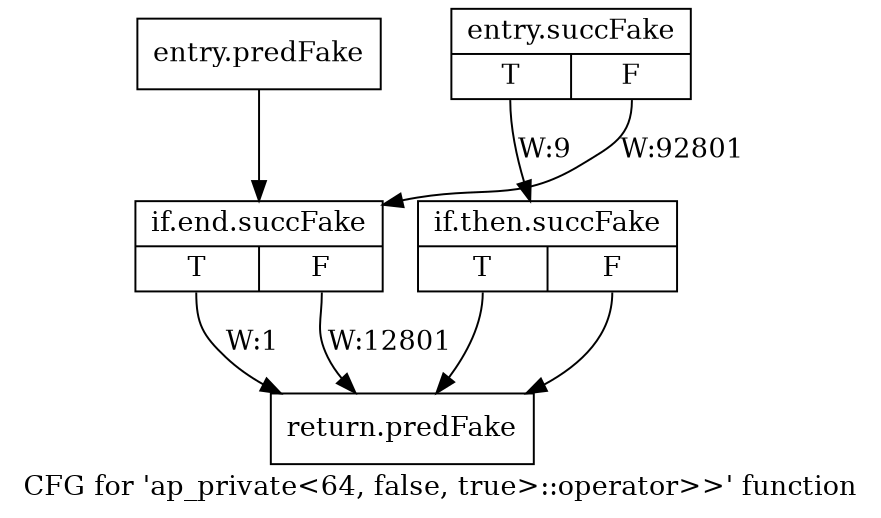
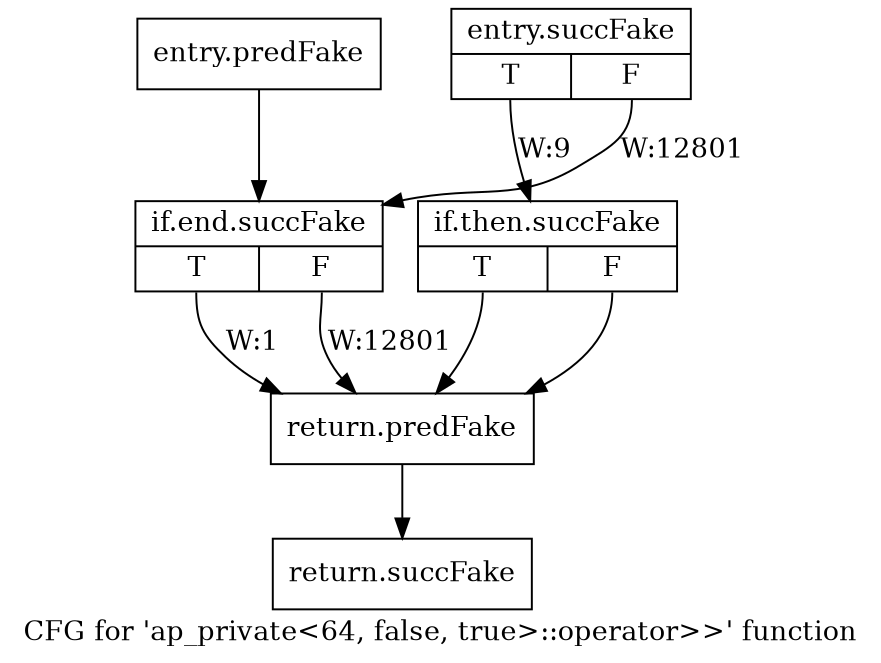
(683, 150) -> (683, 150)
none -> (402, 574)
